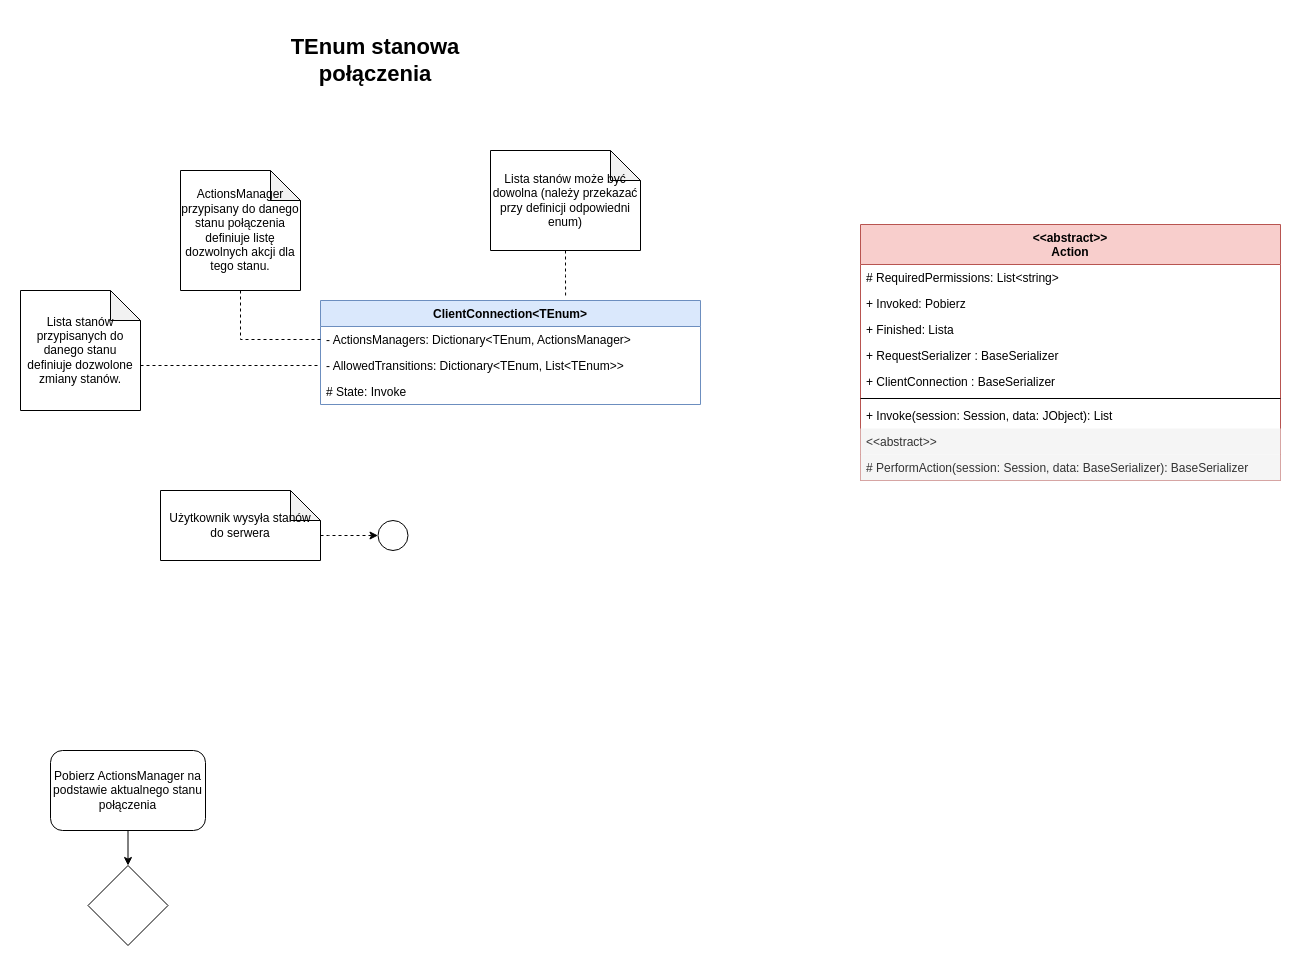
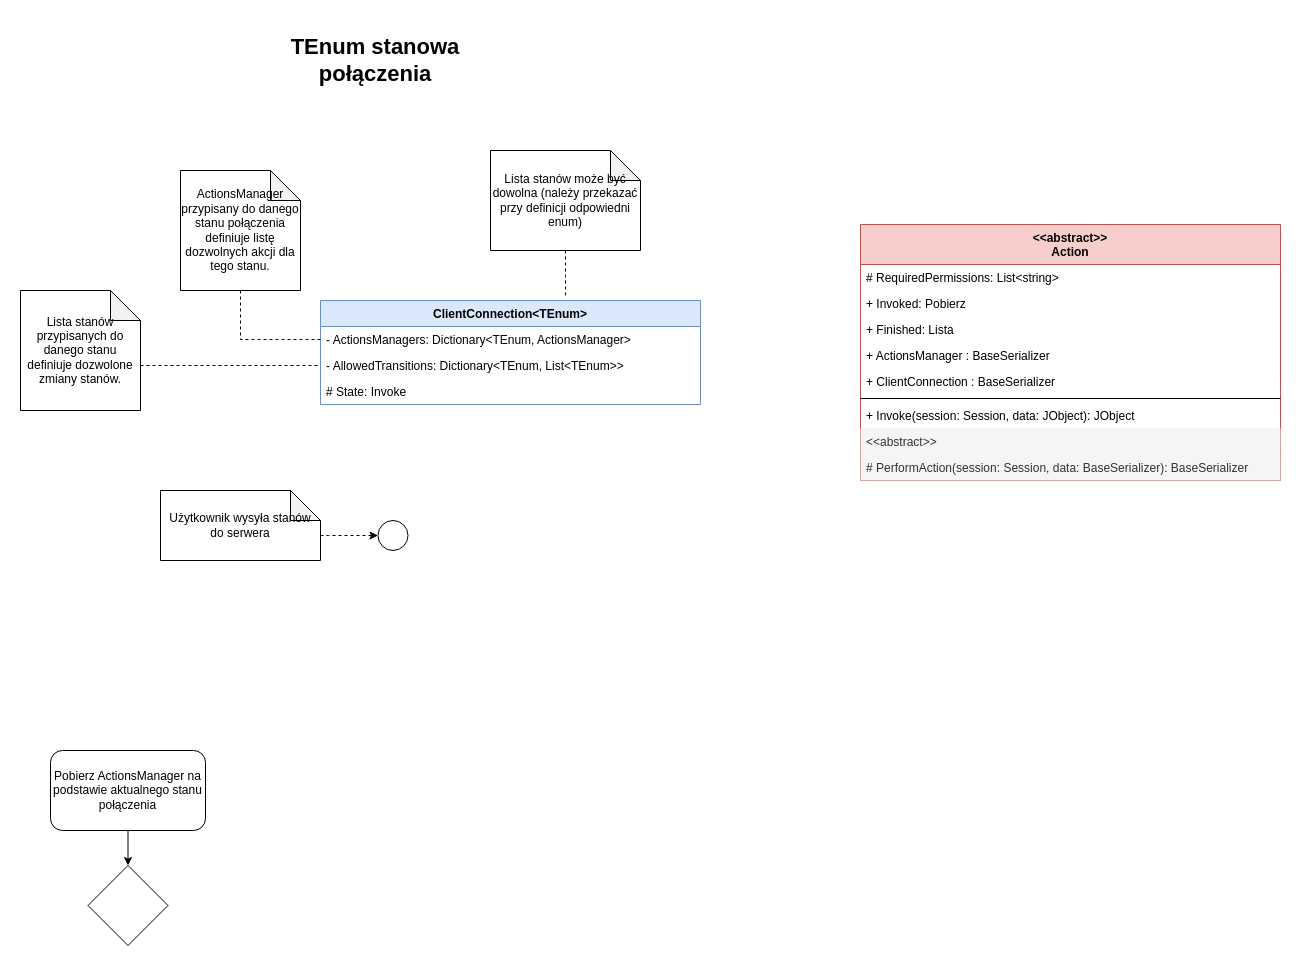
(971, 356) -> (964, 356)
(1005, 416) -> (1017, 416)
